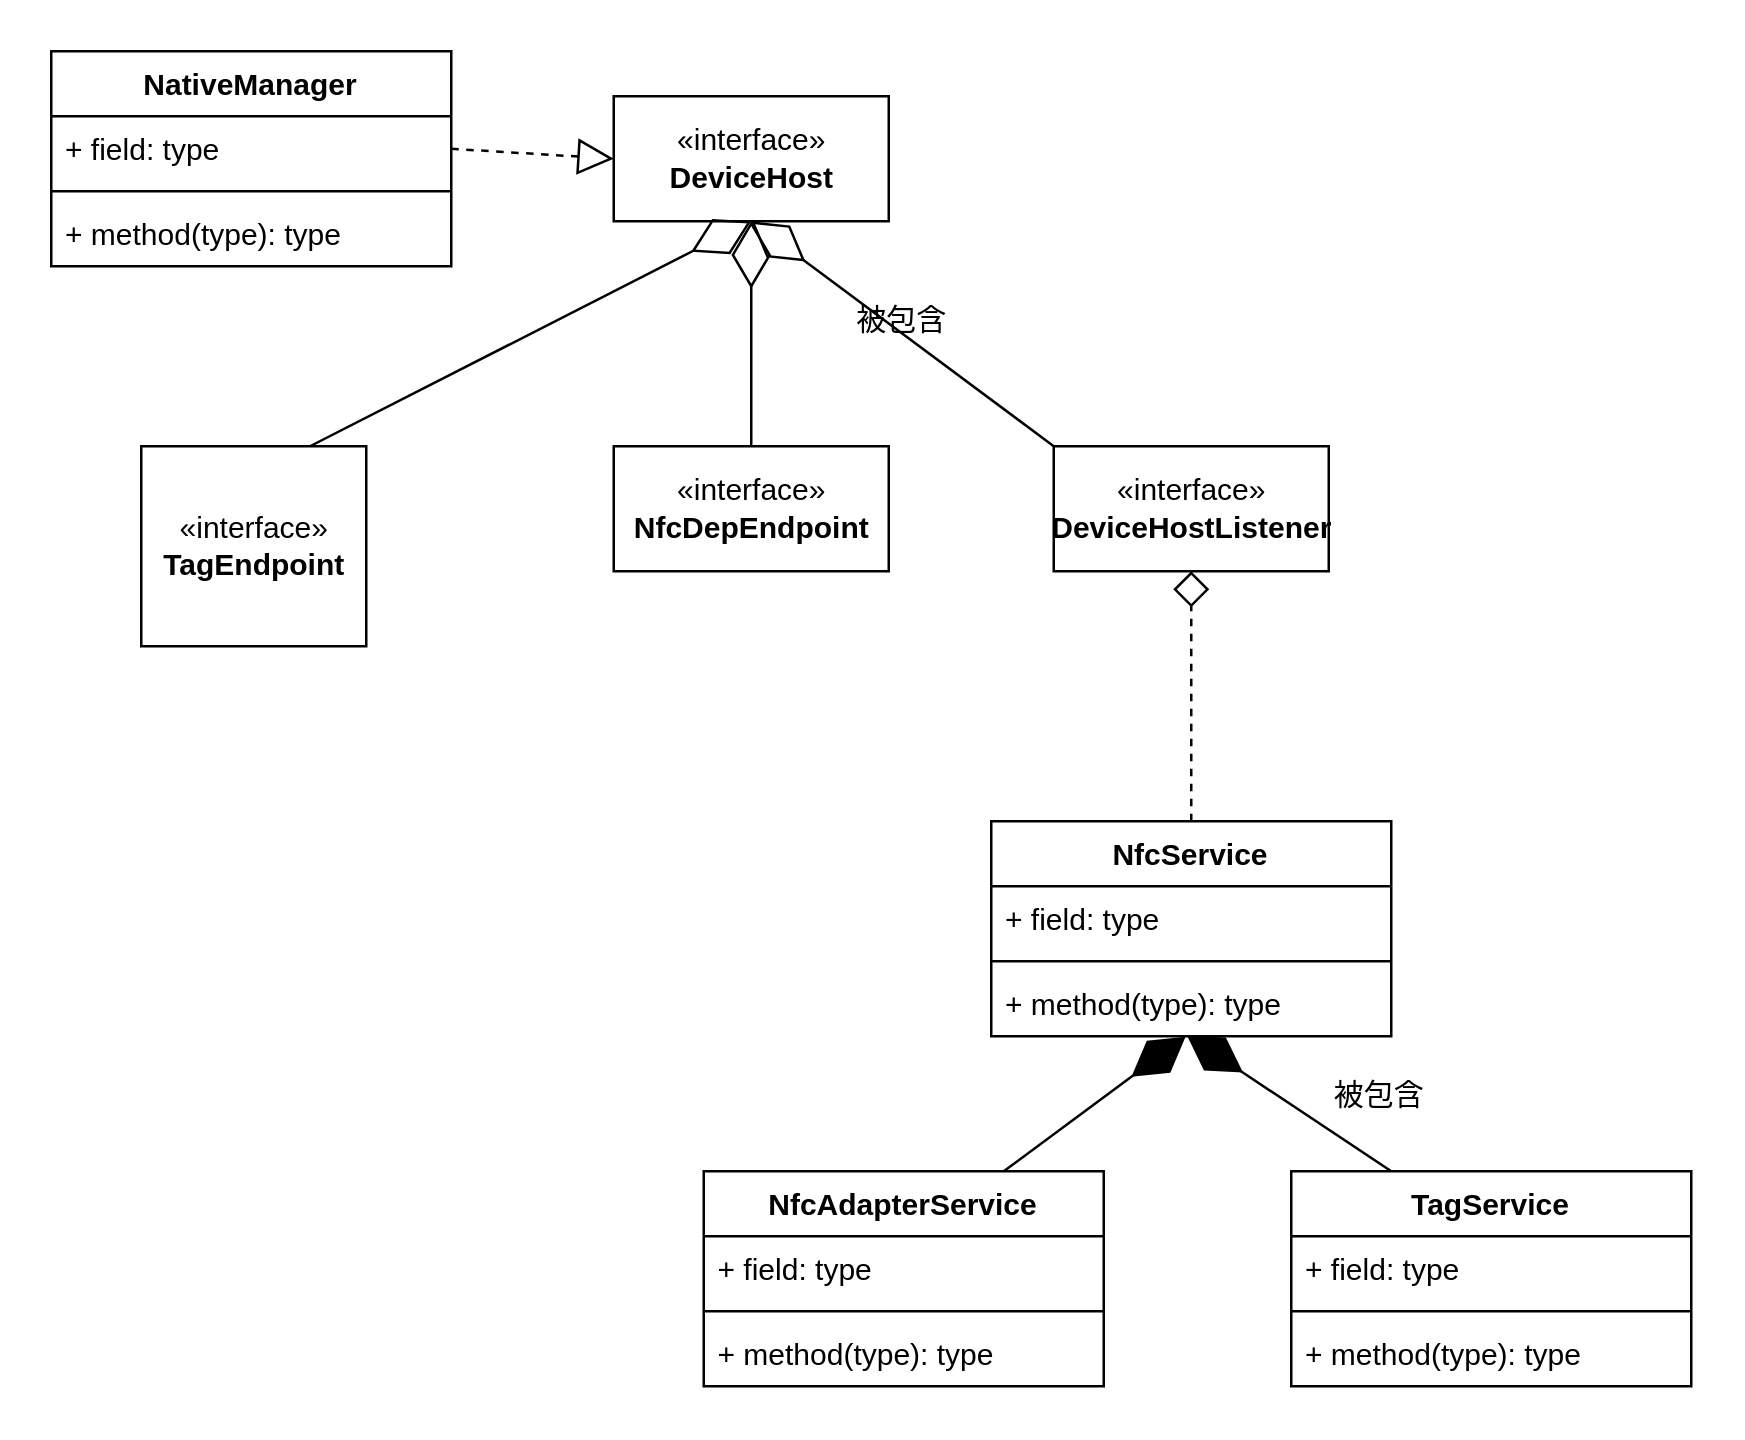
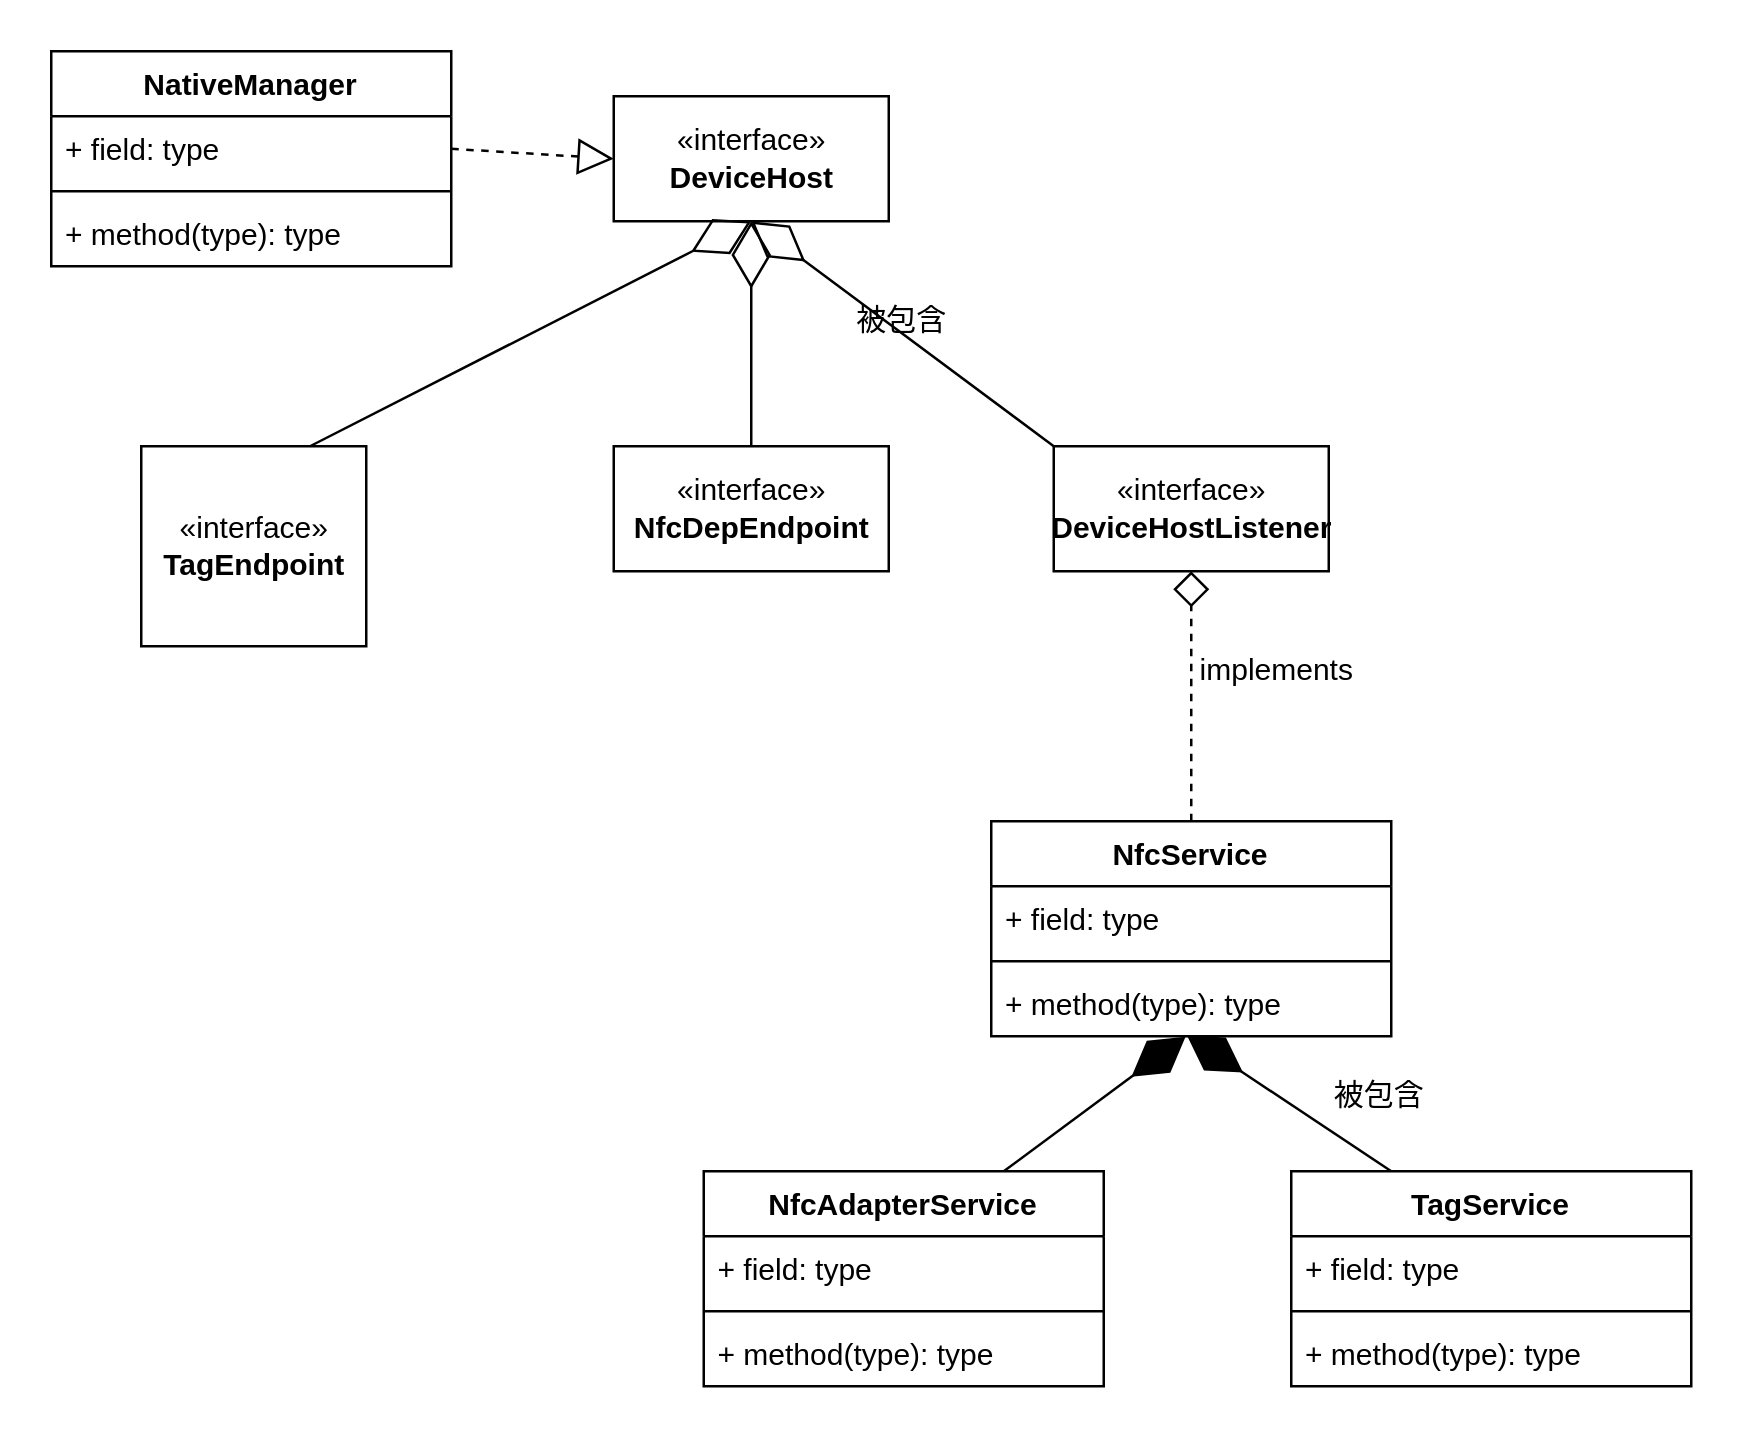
none -> (1276, 671)
